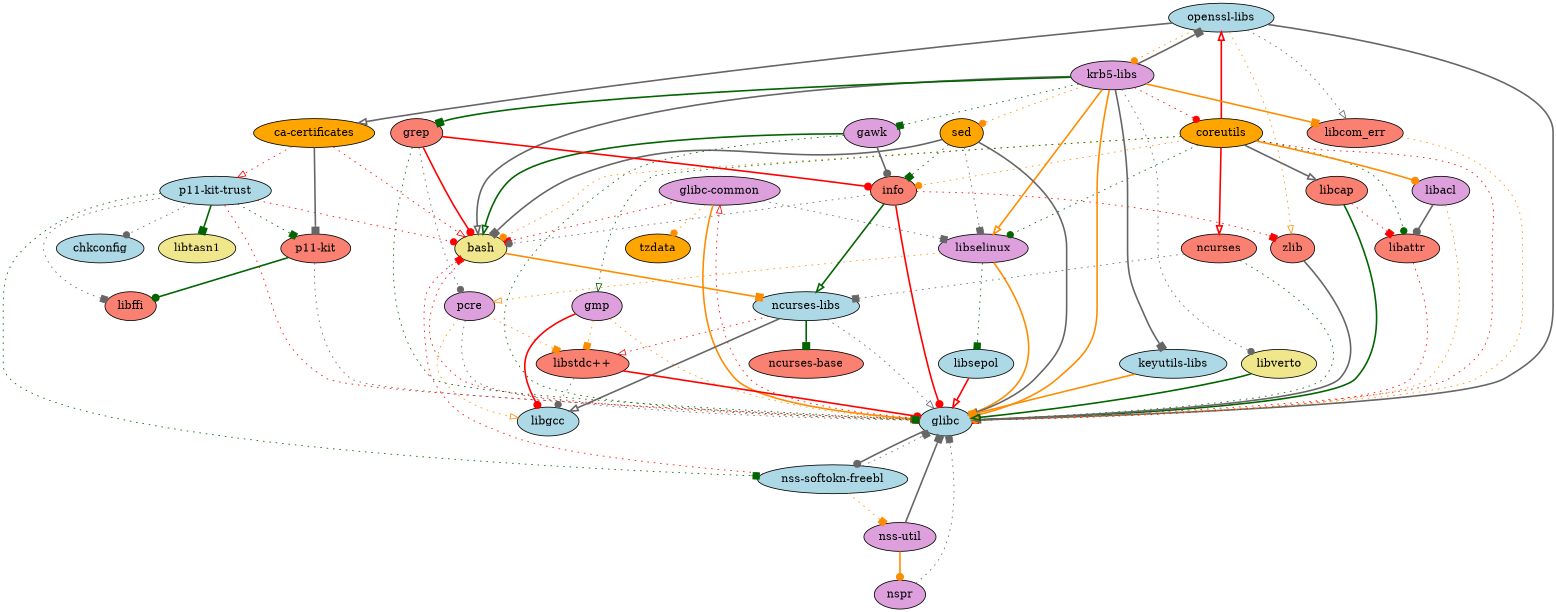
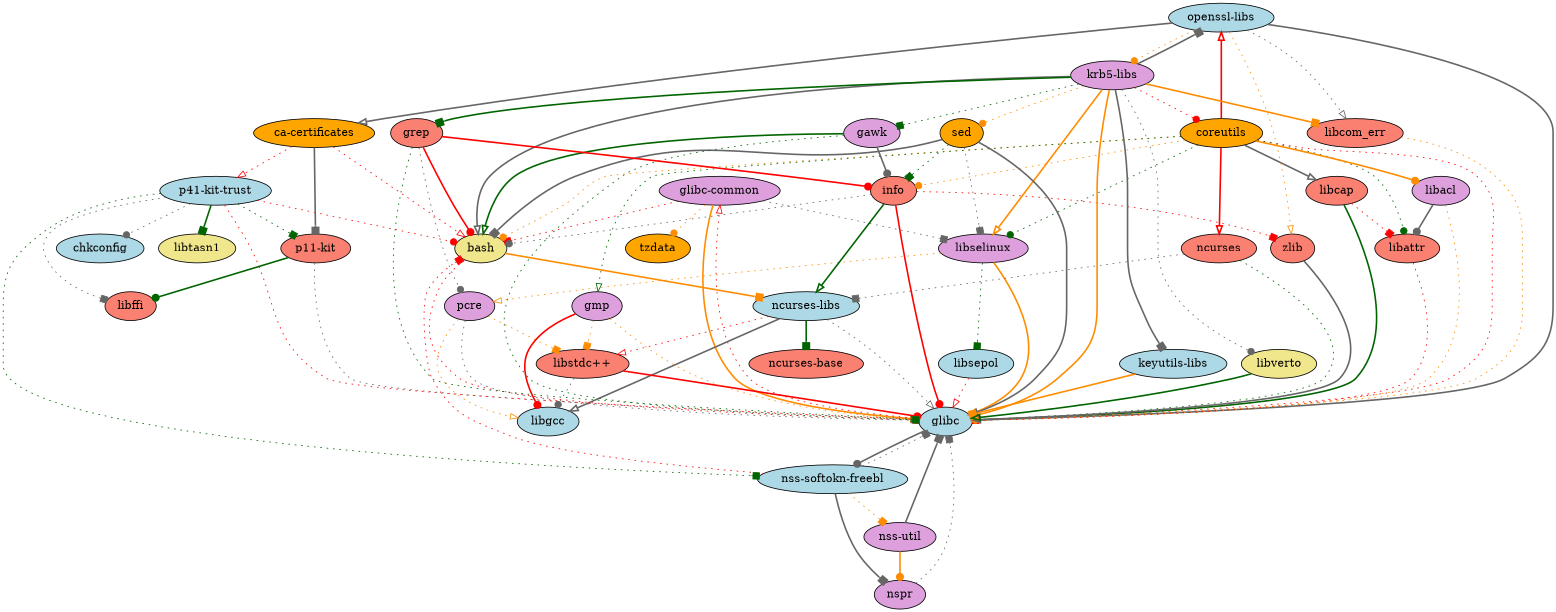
(216, 191) -> (216, 191)
(963, 389) -> (963, 389)
none -> (850, 539)
